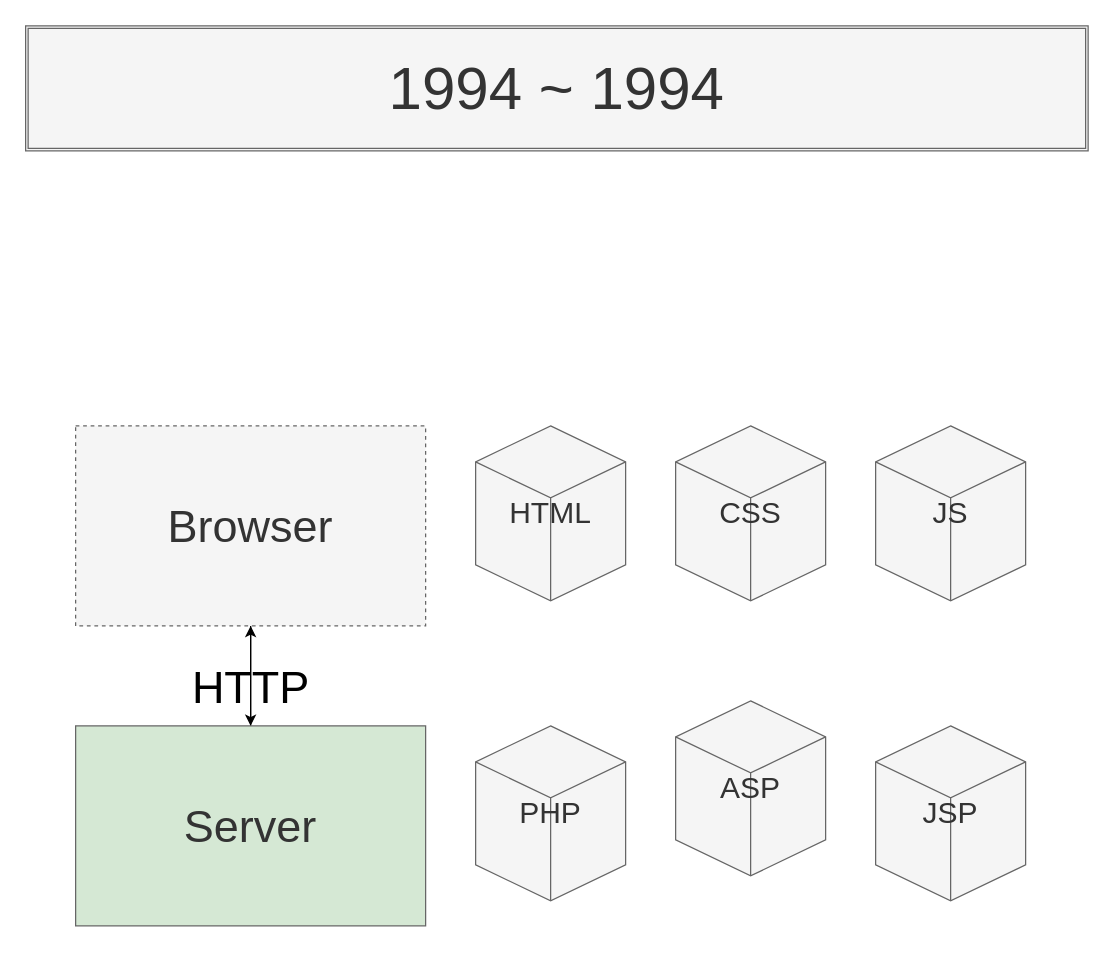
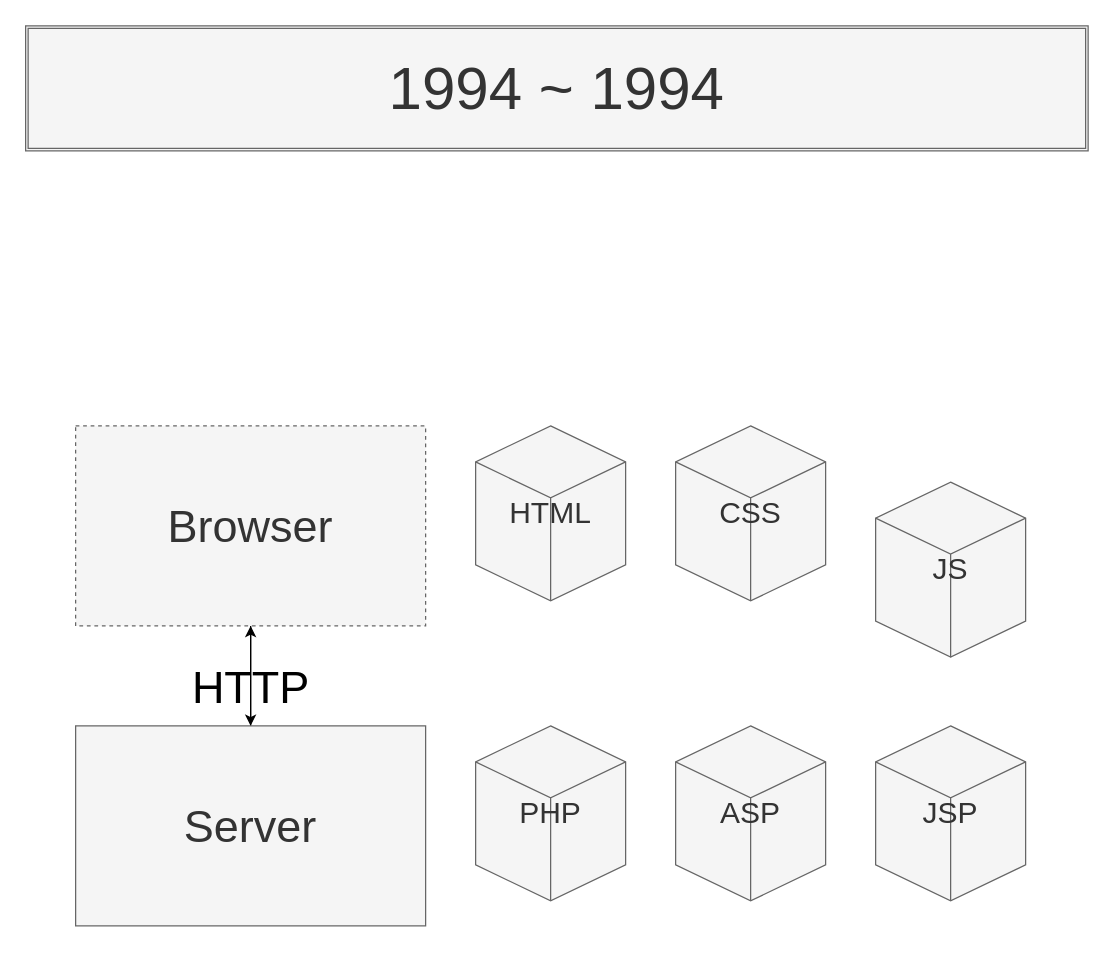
(951, 513) -> (951, 569)
(751, 788) -> (751, 813)
(251, 826) -> (251, 826)
